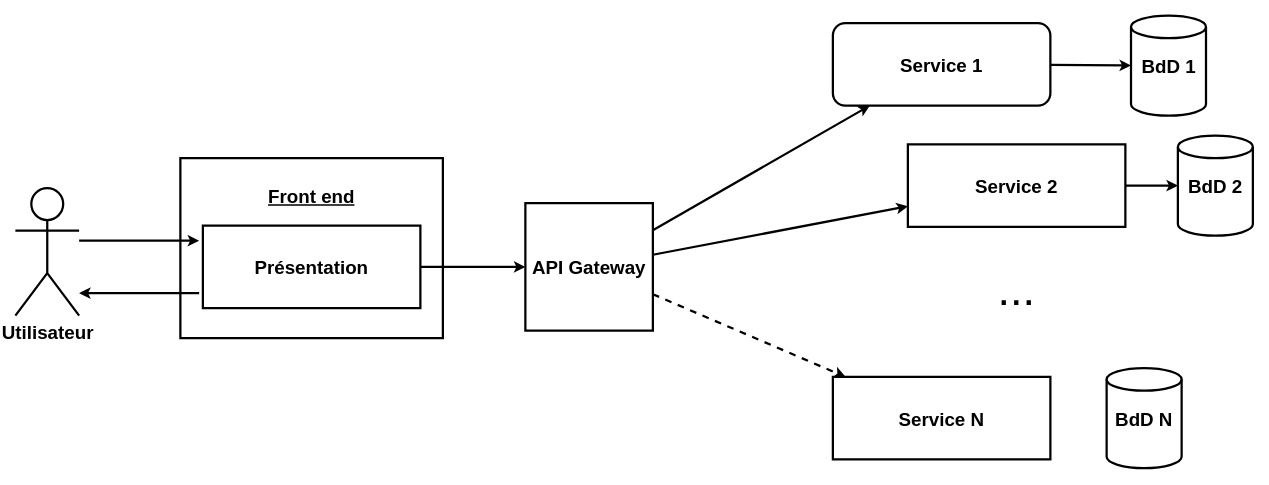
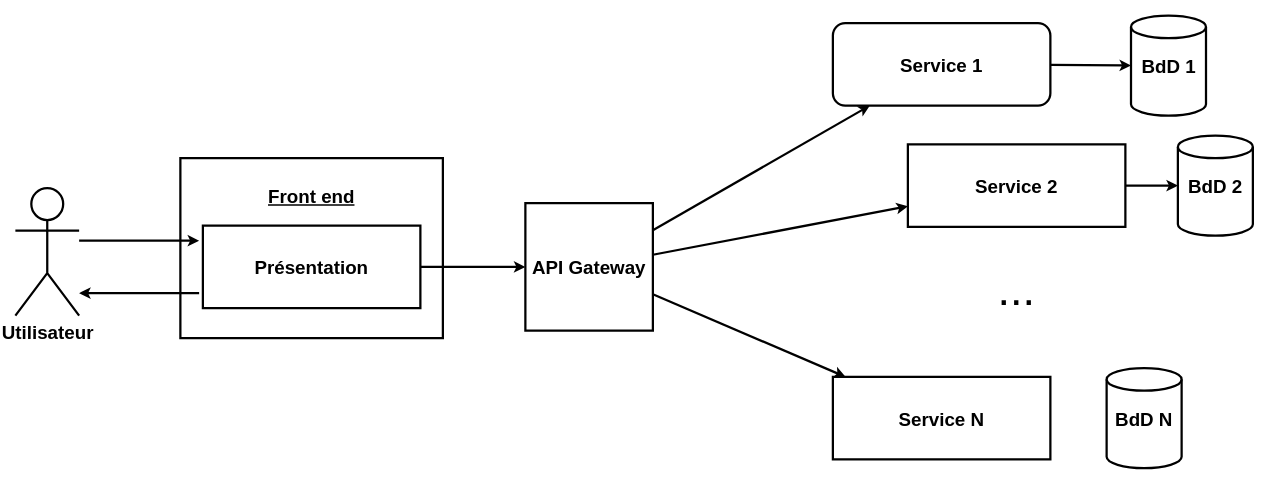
(747, 334) -> (747, 334)
